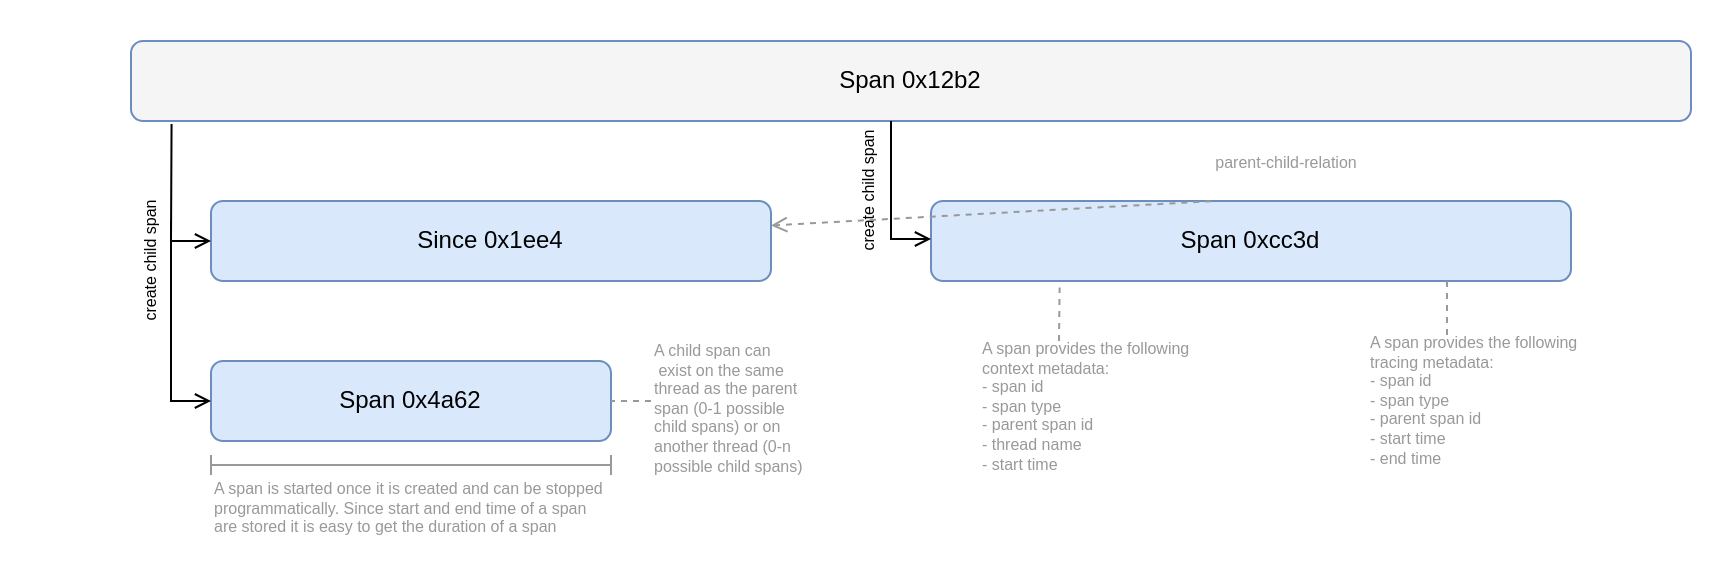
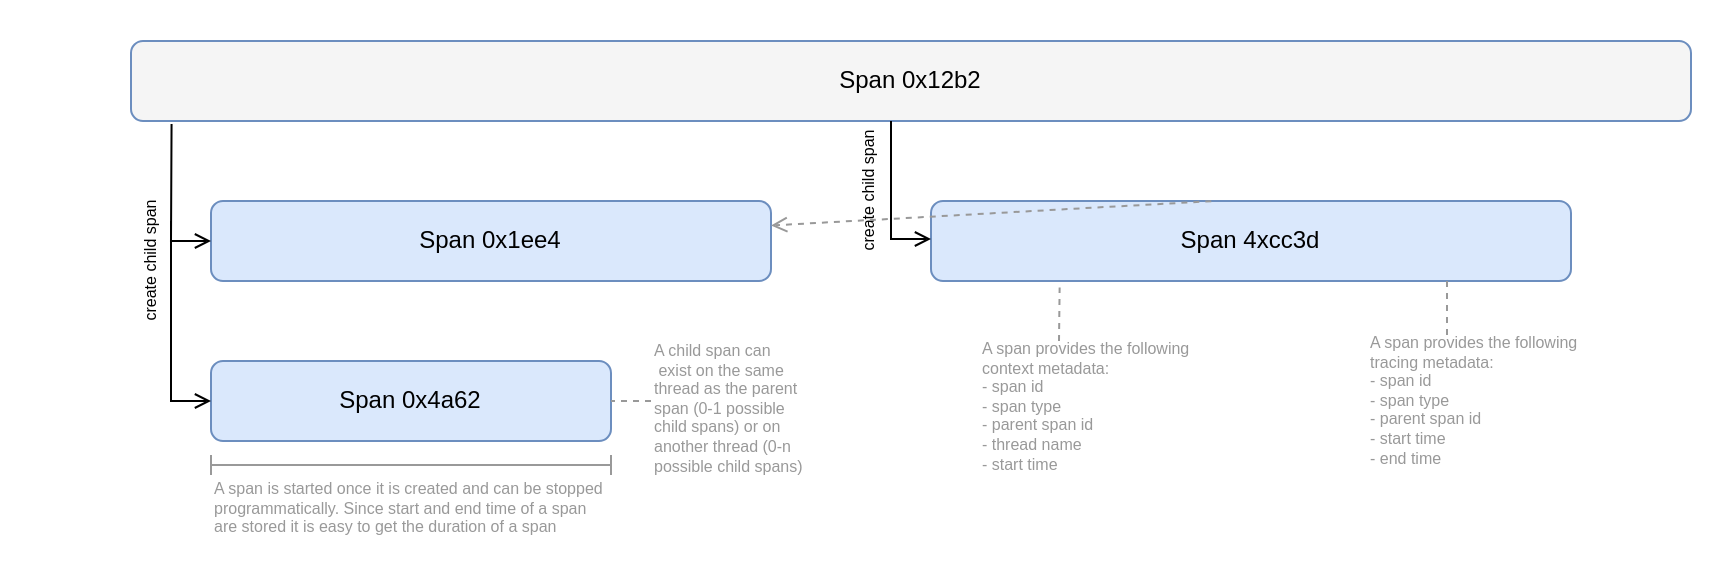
(1287, 163) -> none
(491, 241) -> (491, 241)
(1251, 241) -> (1251, 241)
